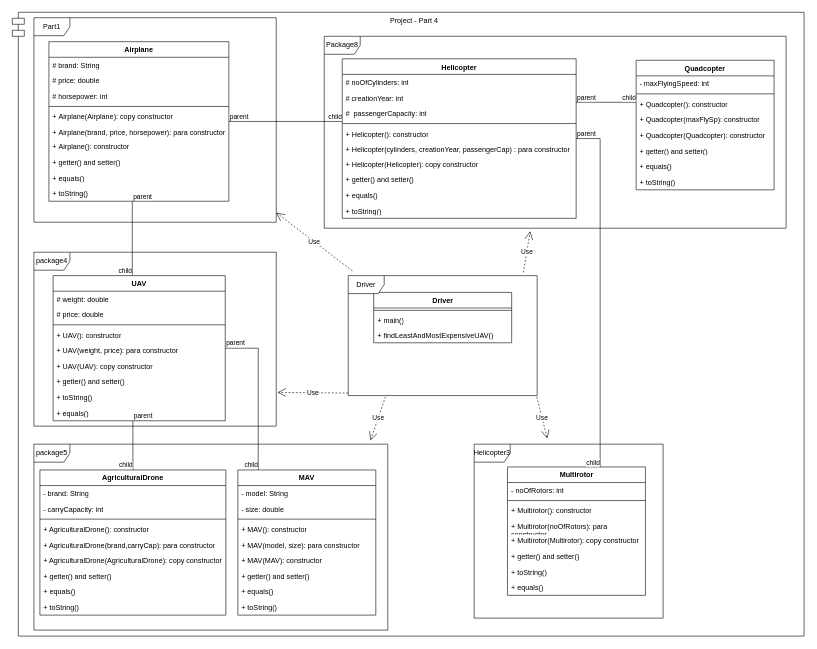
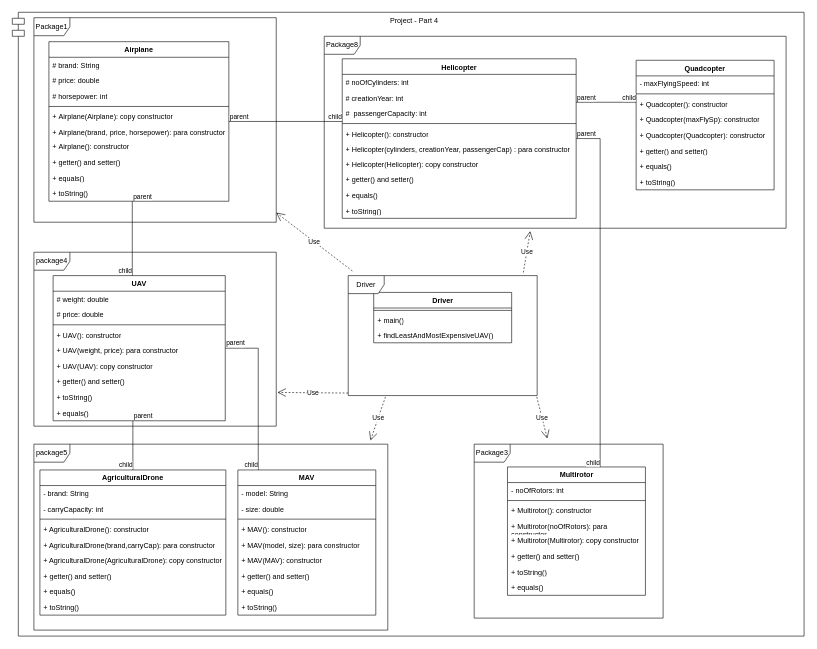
(52, 27) -> (52, 27)
(492, 453) -> (492, 453)
